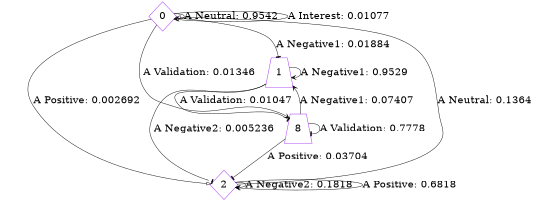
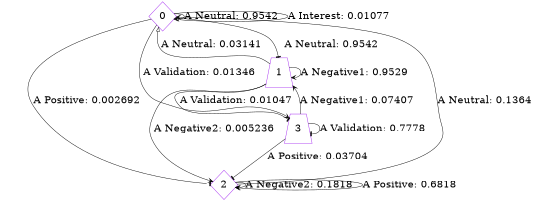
(336, 44) -> (336, 44)
none -> (206, 57)
(433, 79) -> (433, 79)
(164, 99) -> (164, 99)
(43, 117) -> (43, 117)
(298, 129) -> (298, 129)
